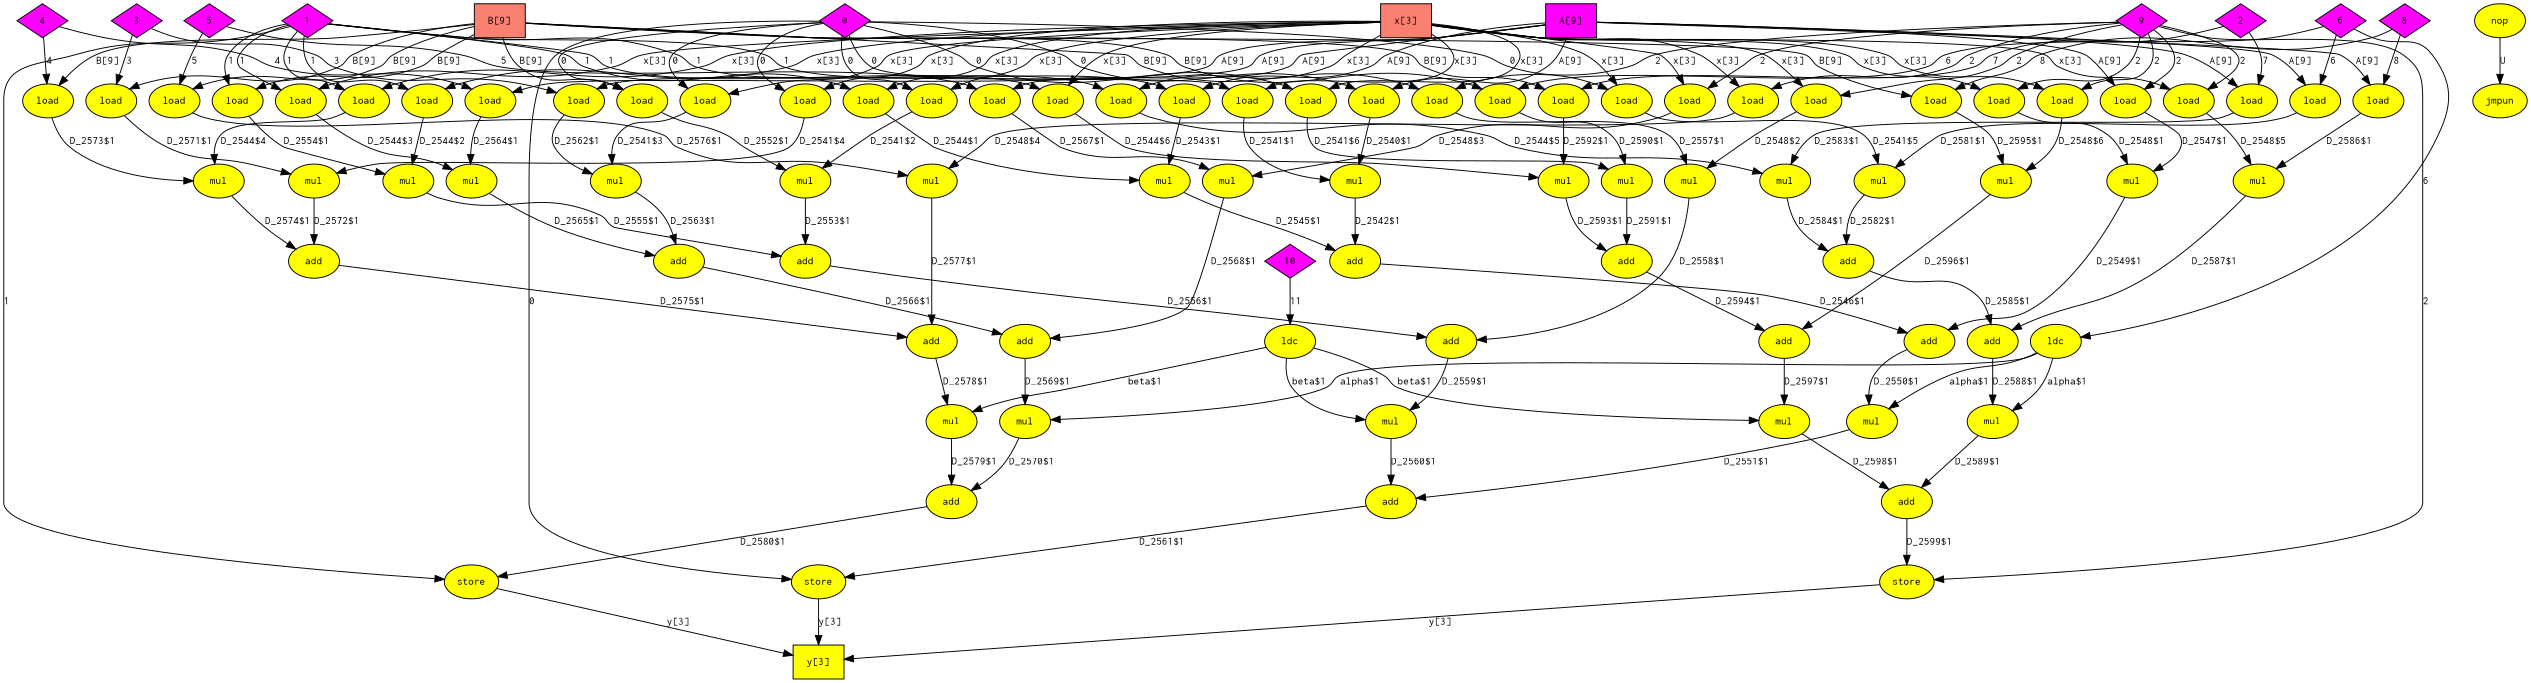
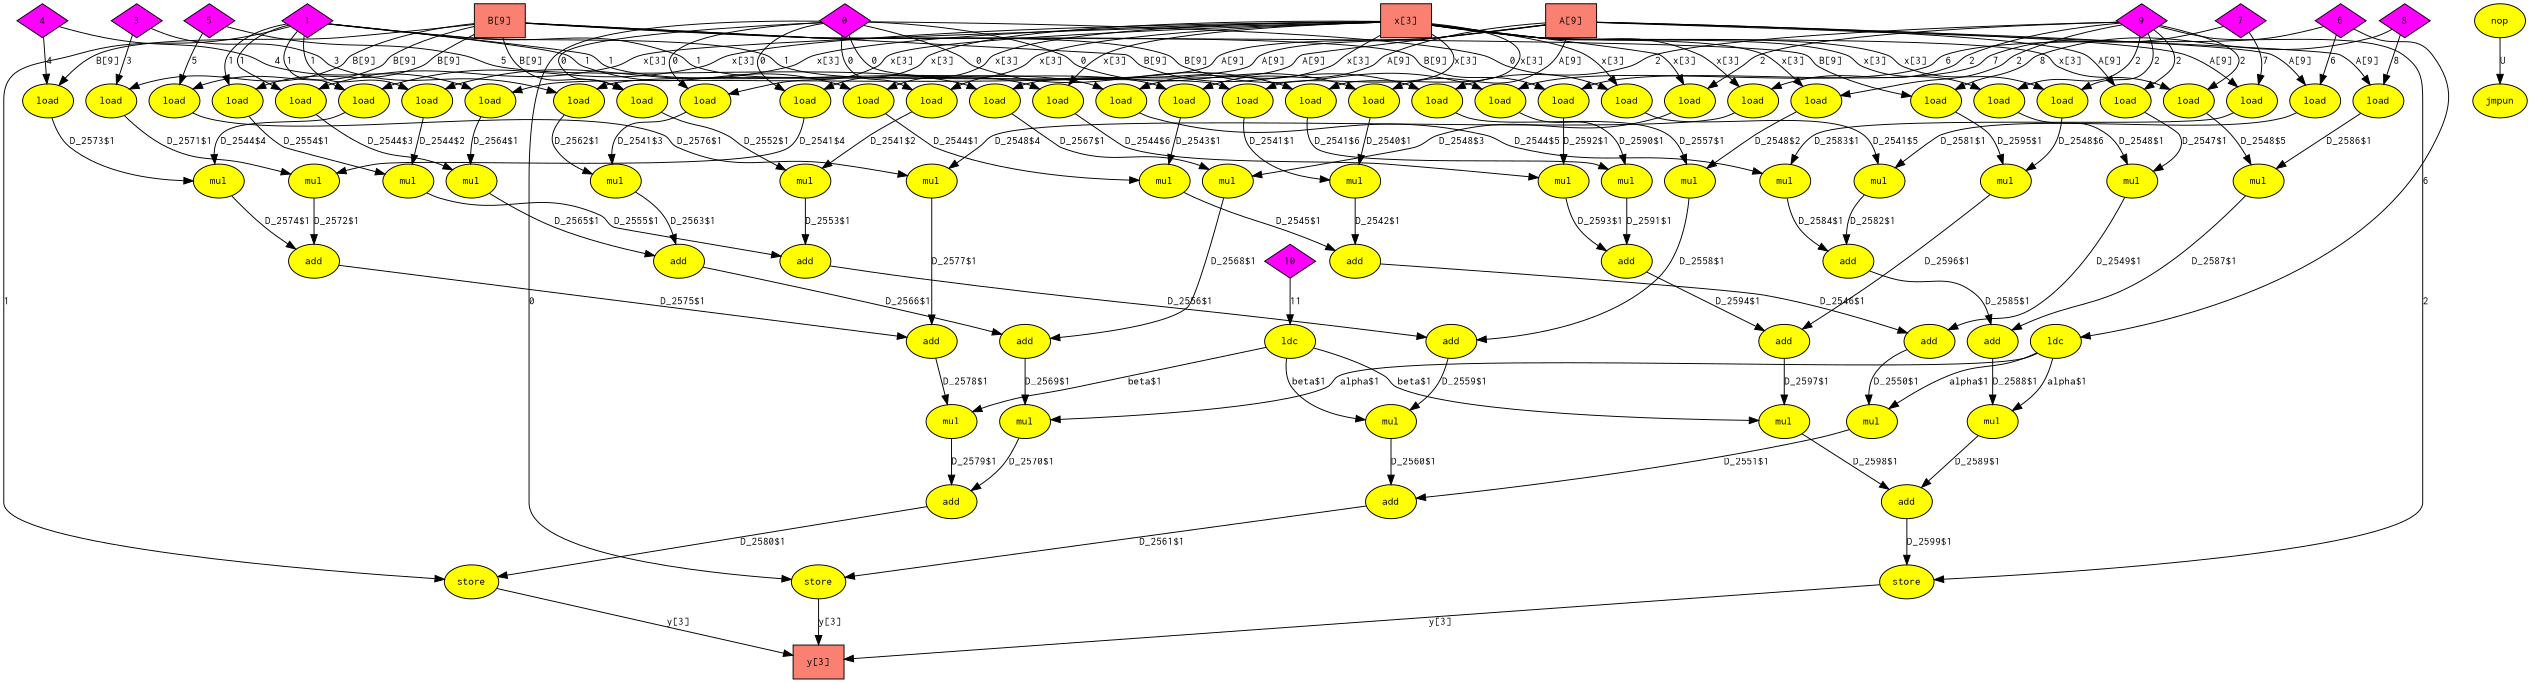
(1571, 21) -> (1571, 21)
(2241, 21) -> (2241, 21)
(819, 662) -> (819, 662)
